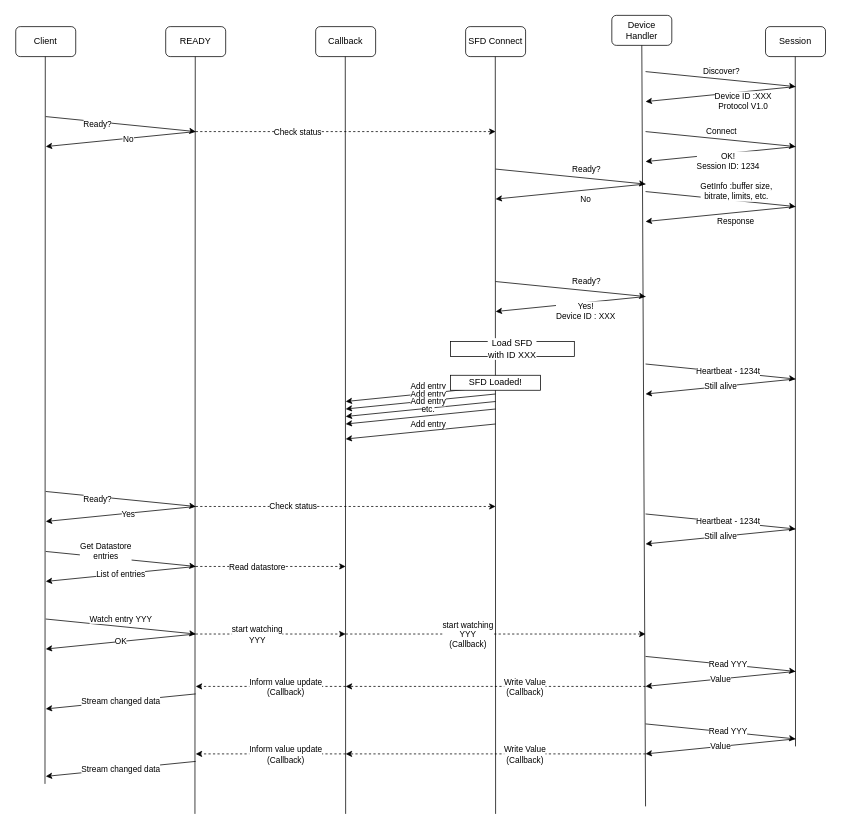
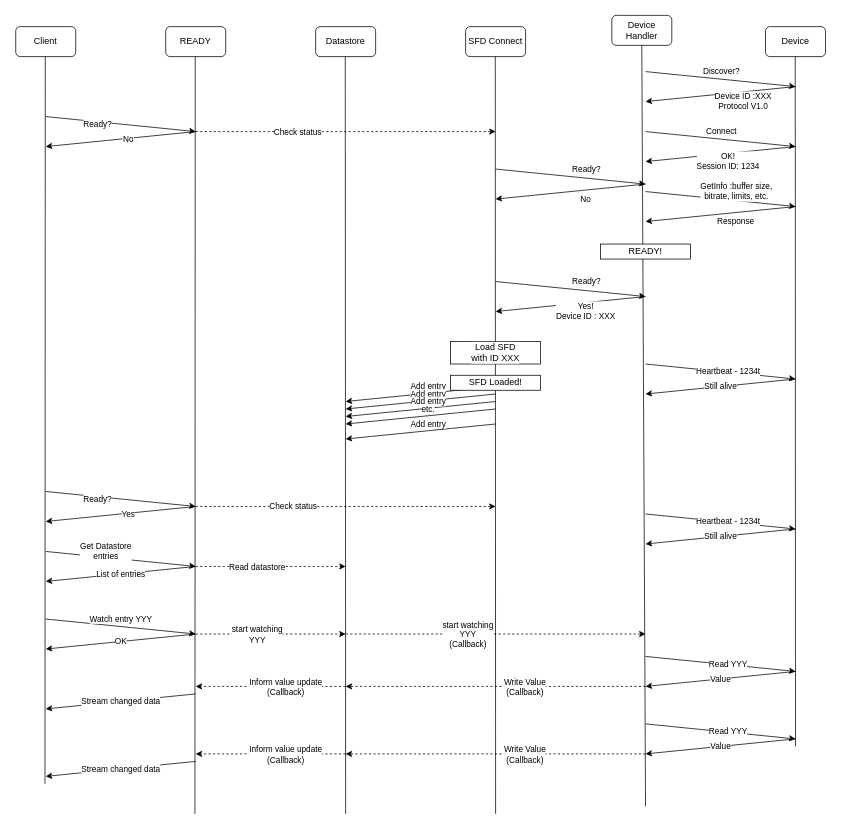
(345, 42) -> (345, 42)
(795, 42) -> (795, 42)
none -> (645, 252)
(512, 349) -> (495, 353)
